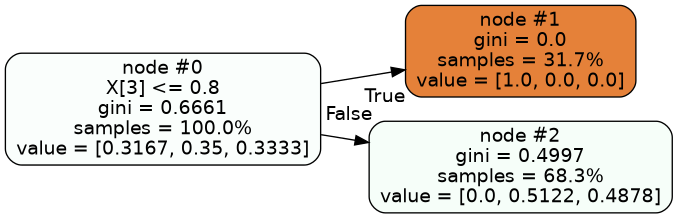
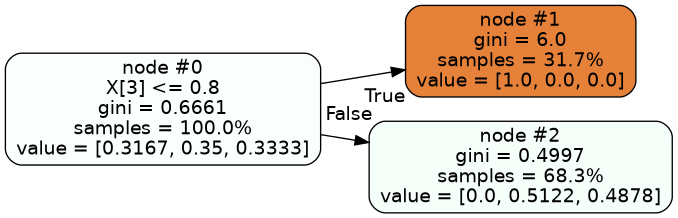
(521, 51) -> (521, 51)
